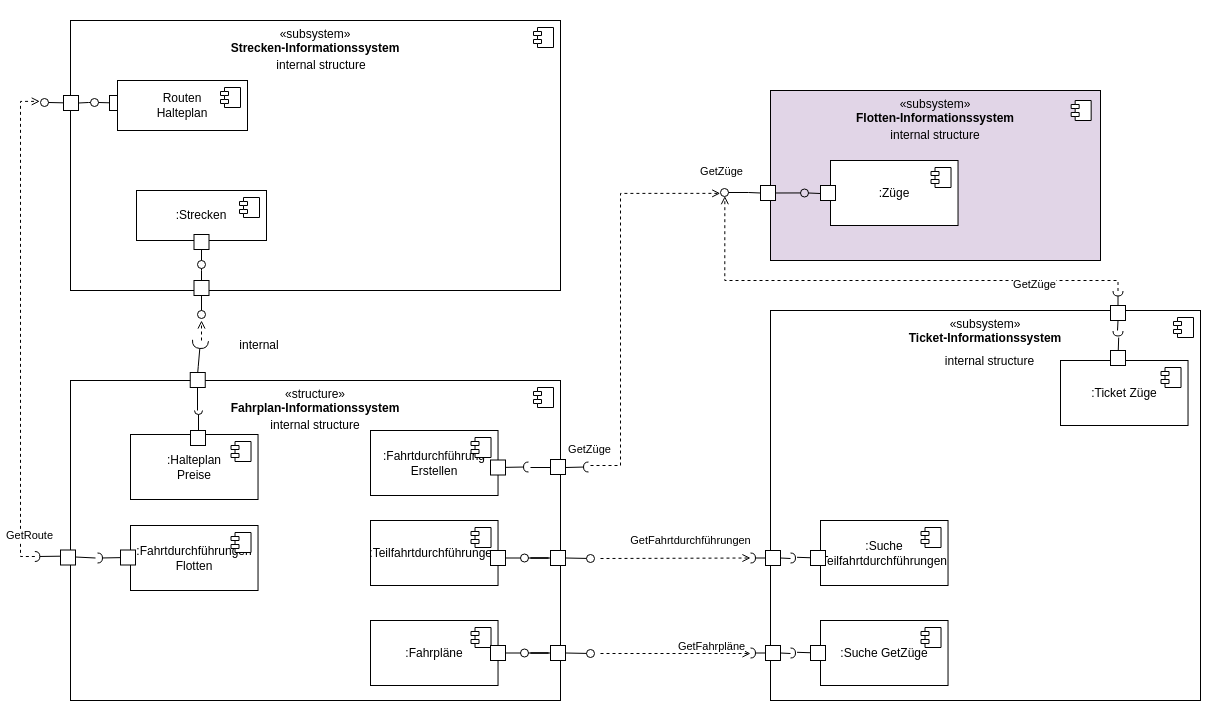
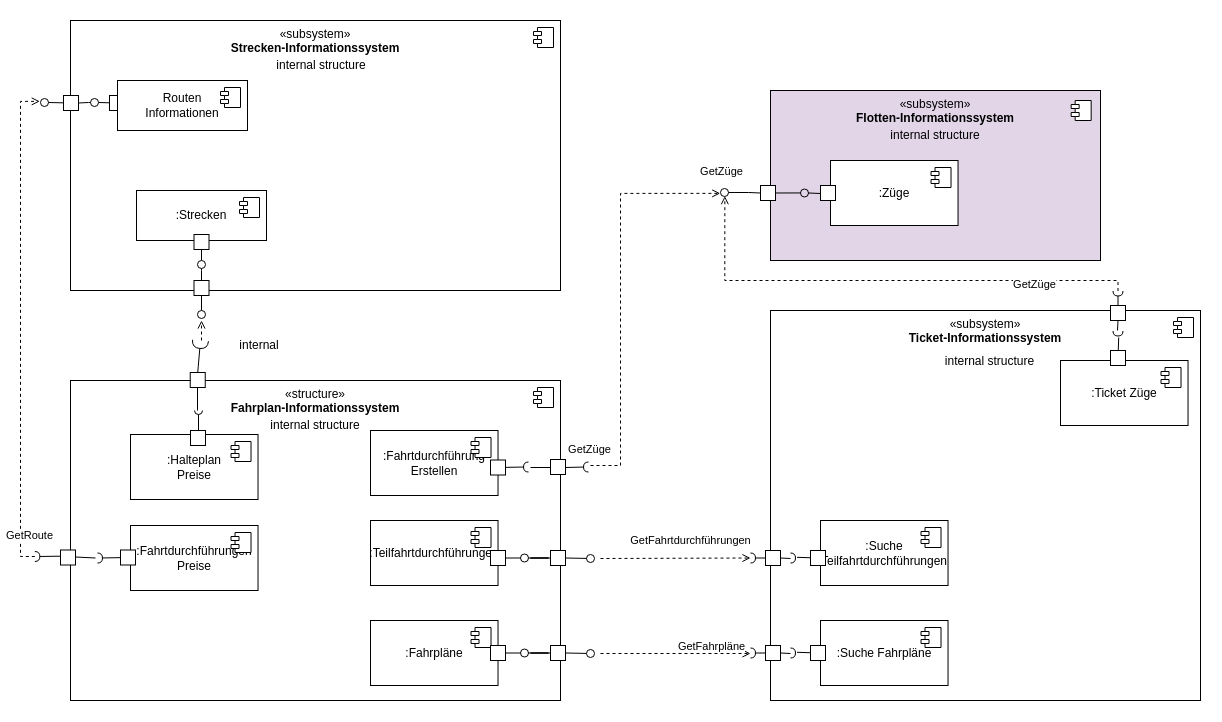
(183, 106) -> (183, 106)
(195, 559) -> (195, 559)
(885, 654) -> (885, 654)
